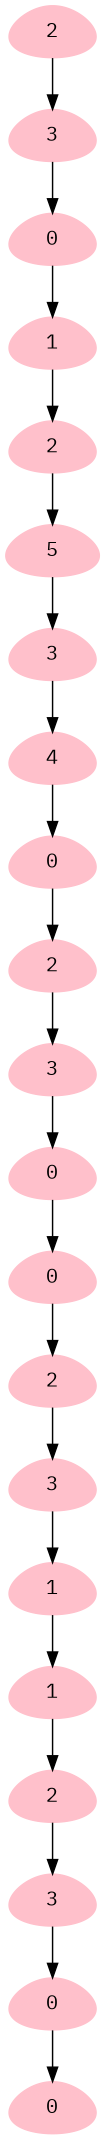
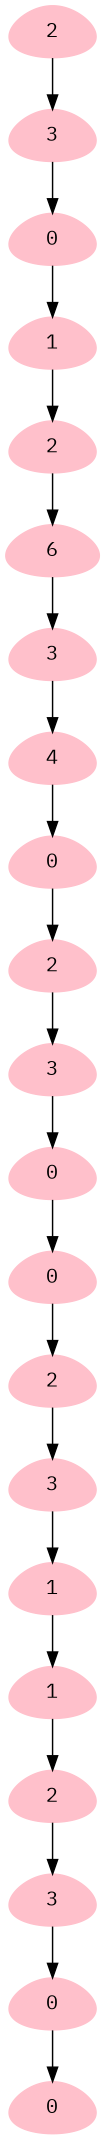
(53, 551) -> (53, 551)
